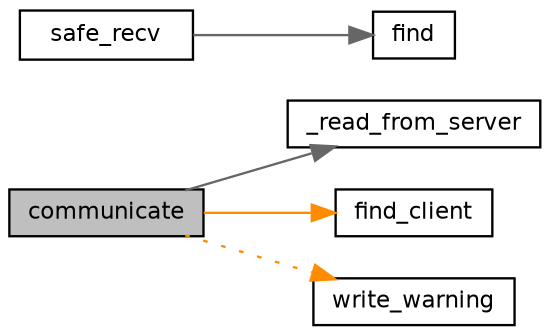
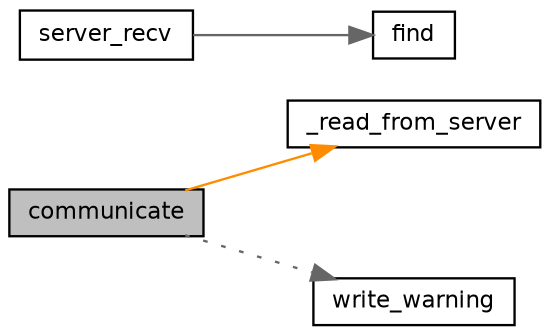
(106, 35) -> (106, 35)
(248, 172) -> (248, 172)
(414, 213) -> none
(248, 254) -> (248, 254)
